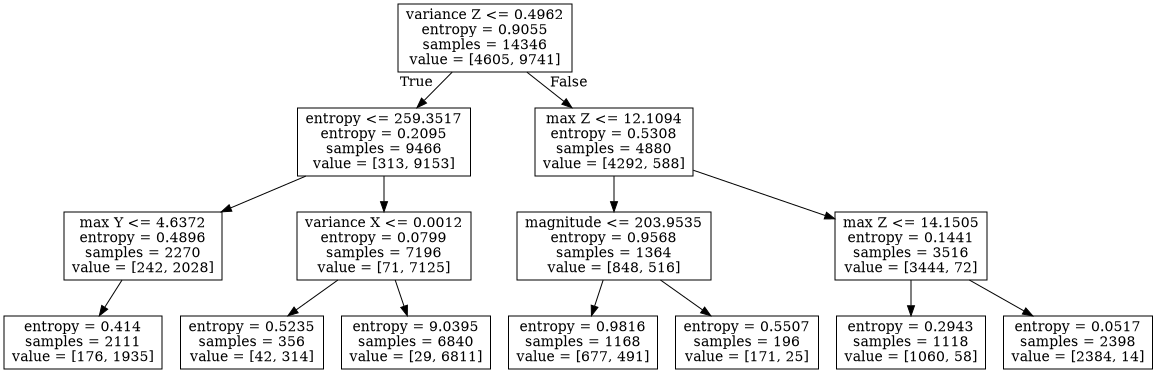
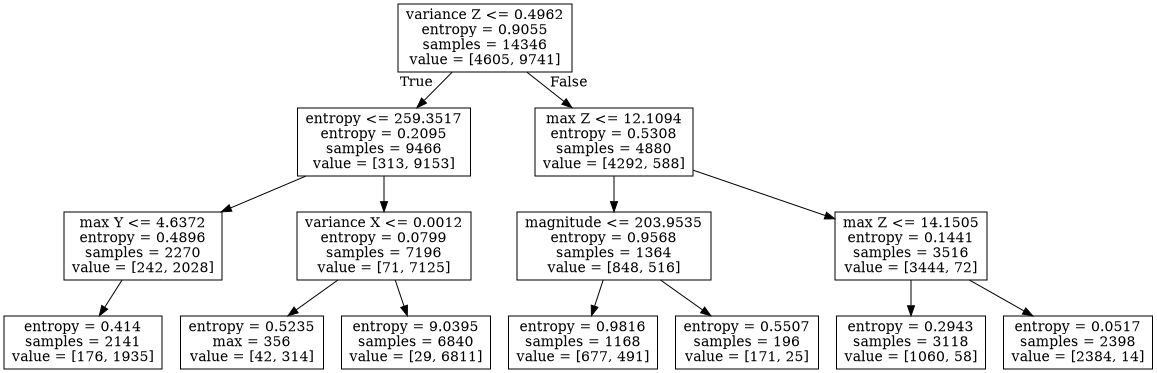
(83, 342) -> (83, 342)
(252, 342) -> (252, 342)
(911, 342) -> (911, 342)
